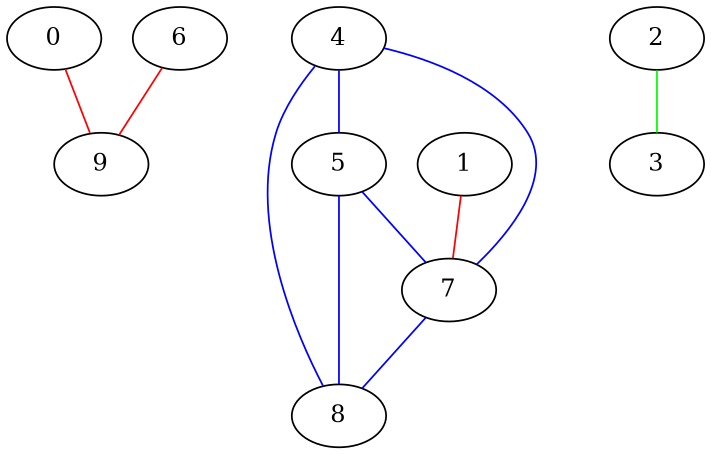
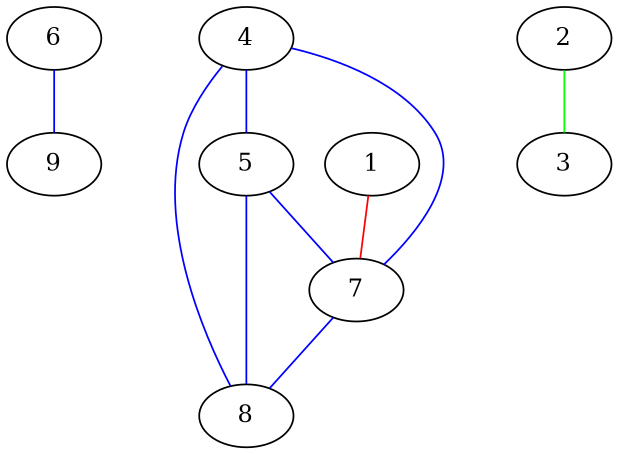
(54, 38) -> none
(141, 101) -> (54, 102)
